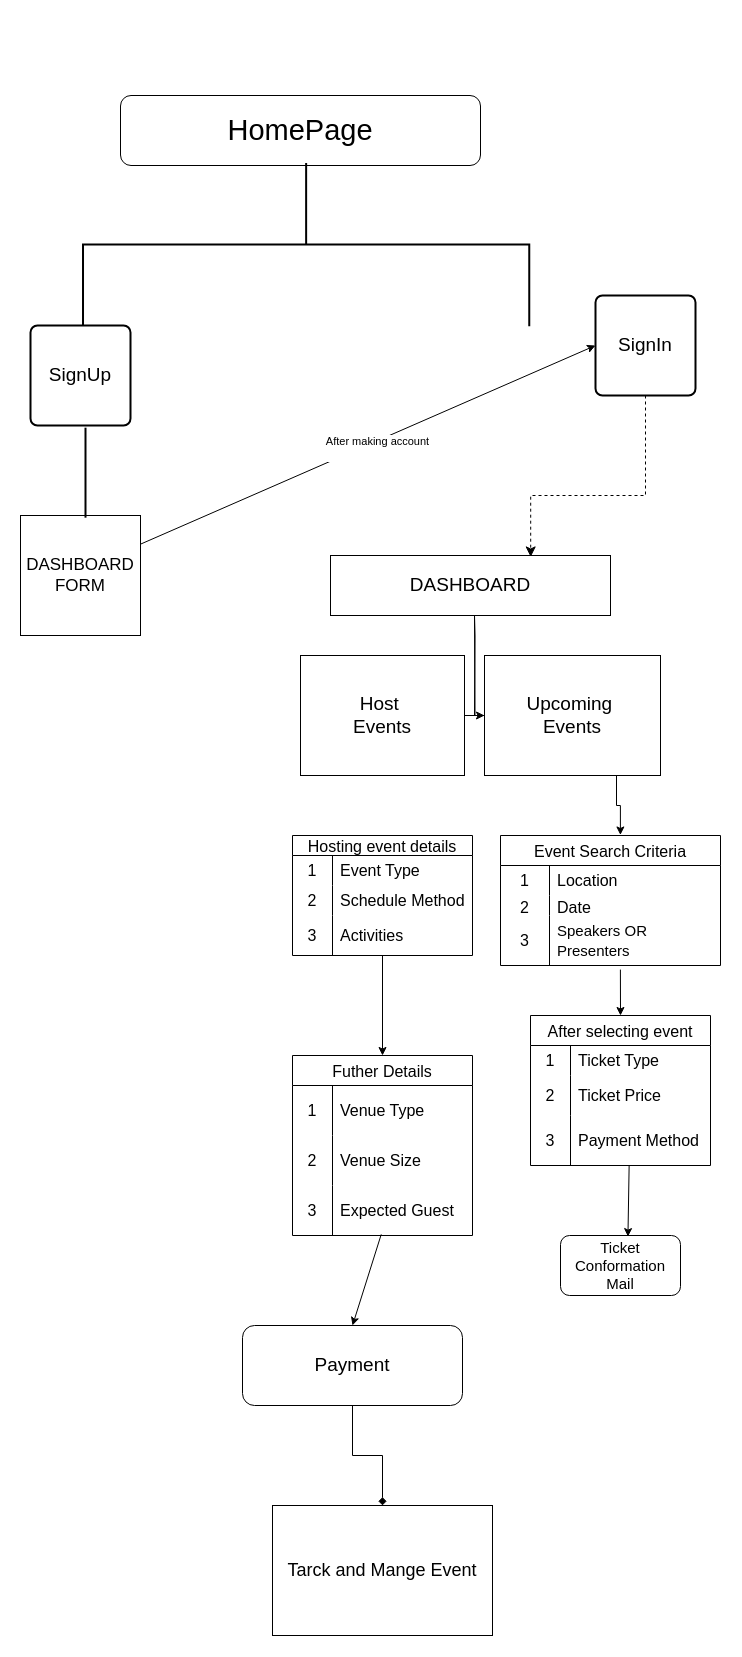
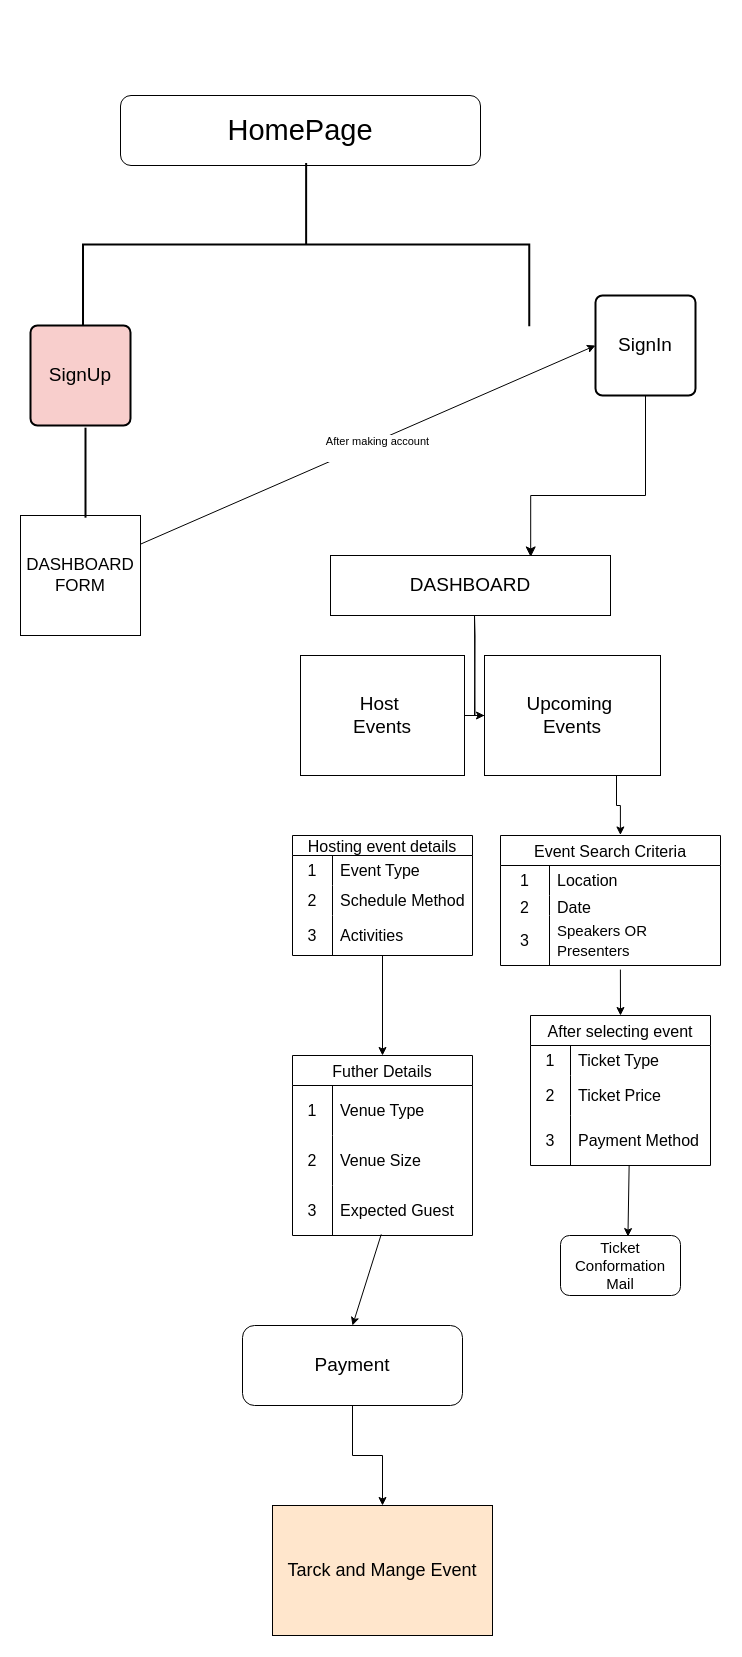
(81, 376) -> (81, 376)
(613, 496) -> (613, 496)
(383, 1497) -> (383, 1497)
(383, 1571) -> (383, 1571)
